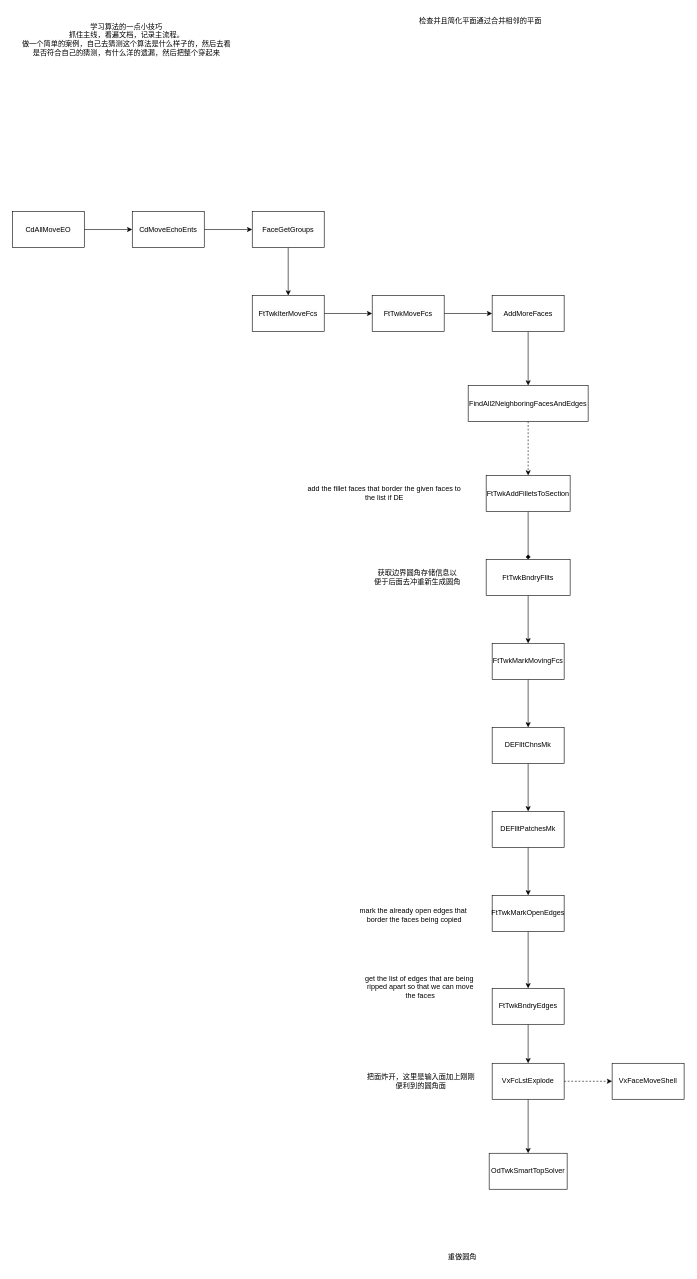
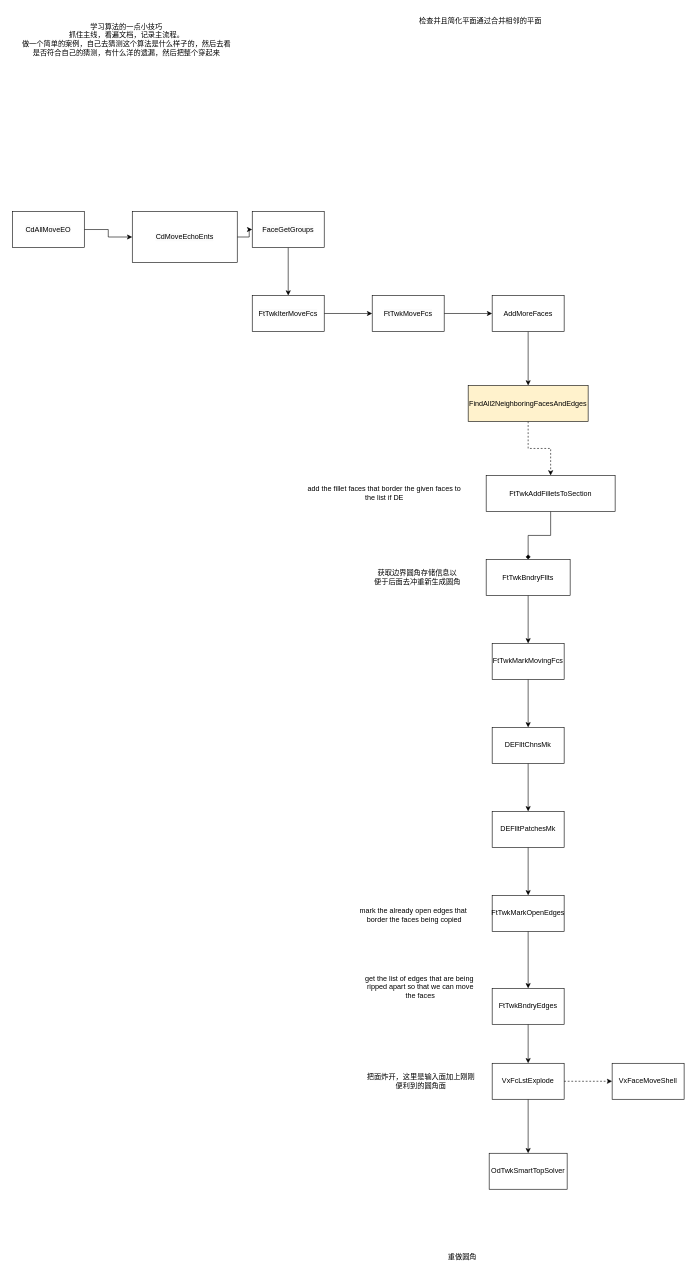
(168, 230) -> (185, 237)
(528, 404) -> (528, 404)
(528, 494) -> (551, 494)
